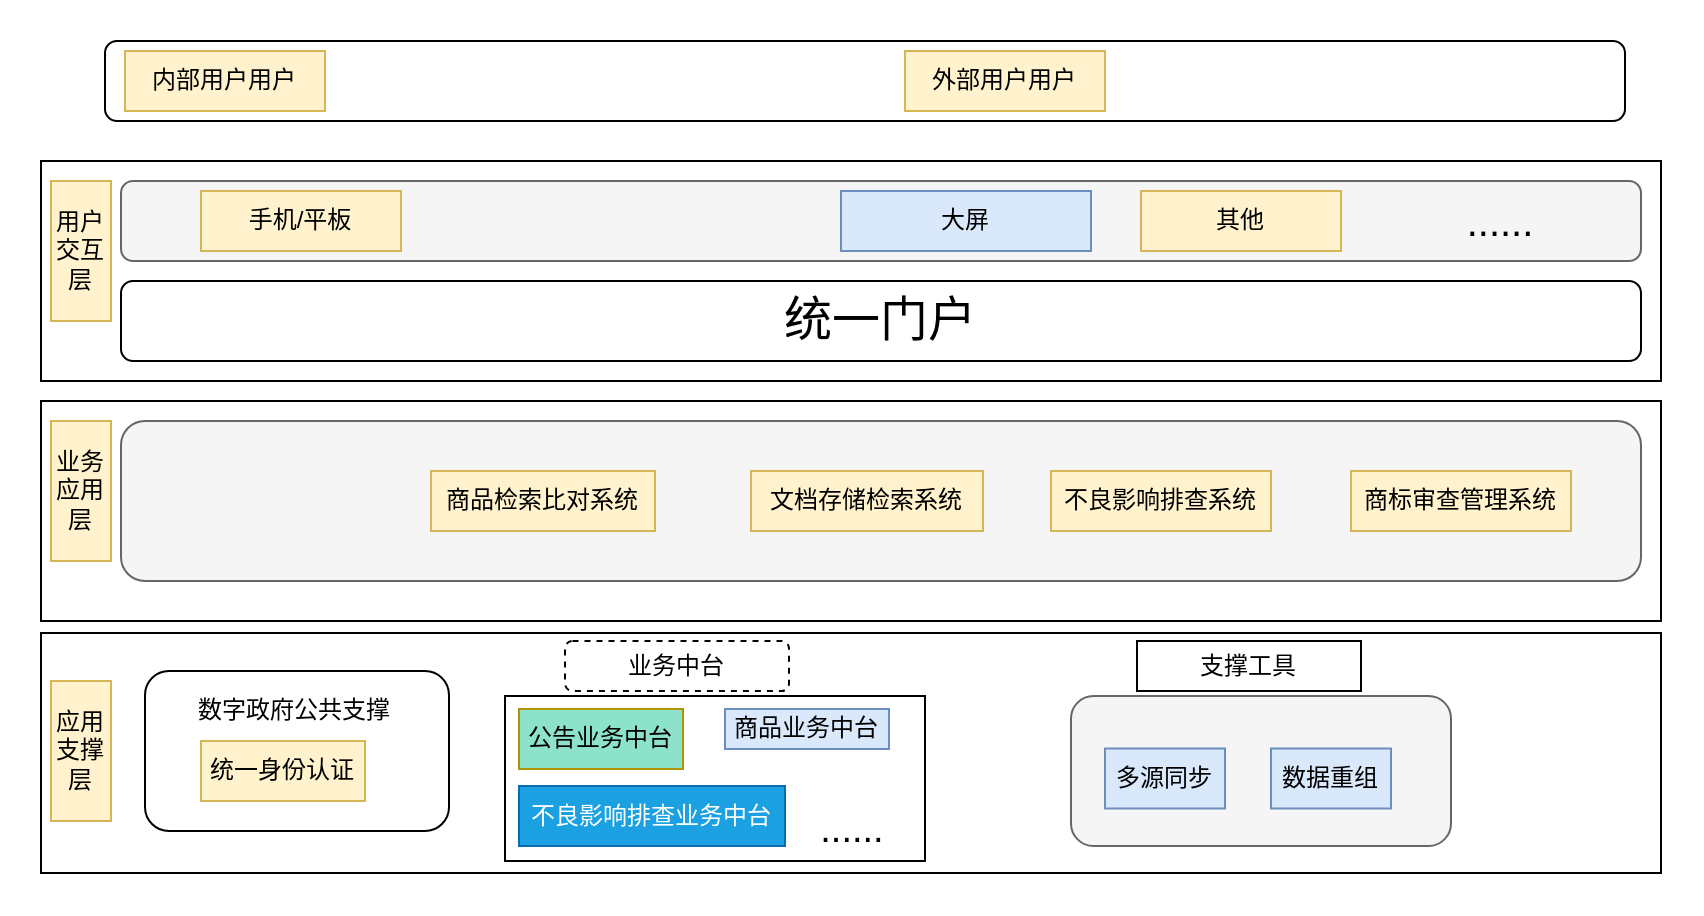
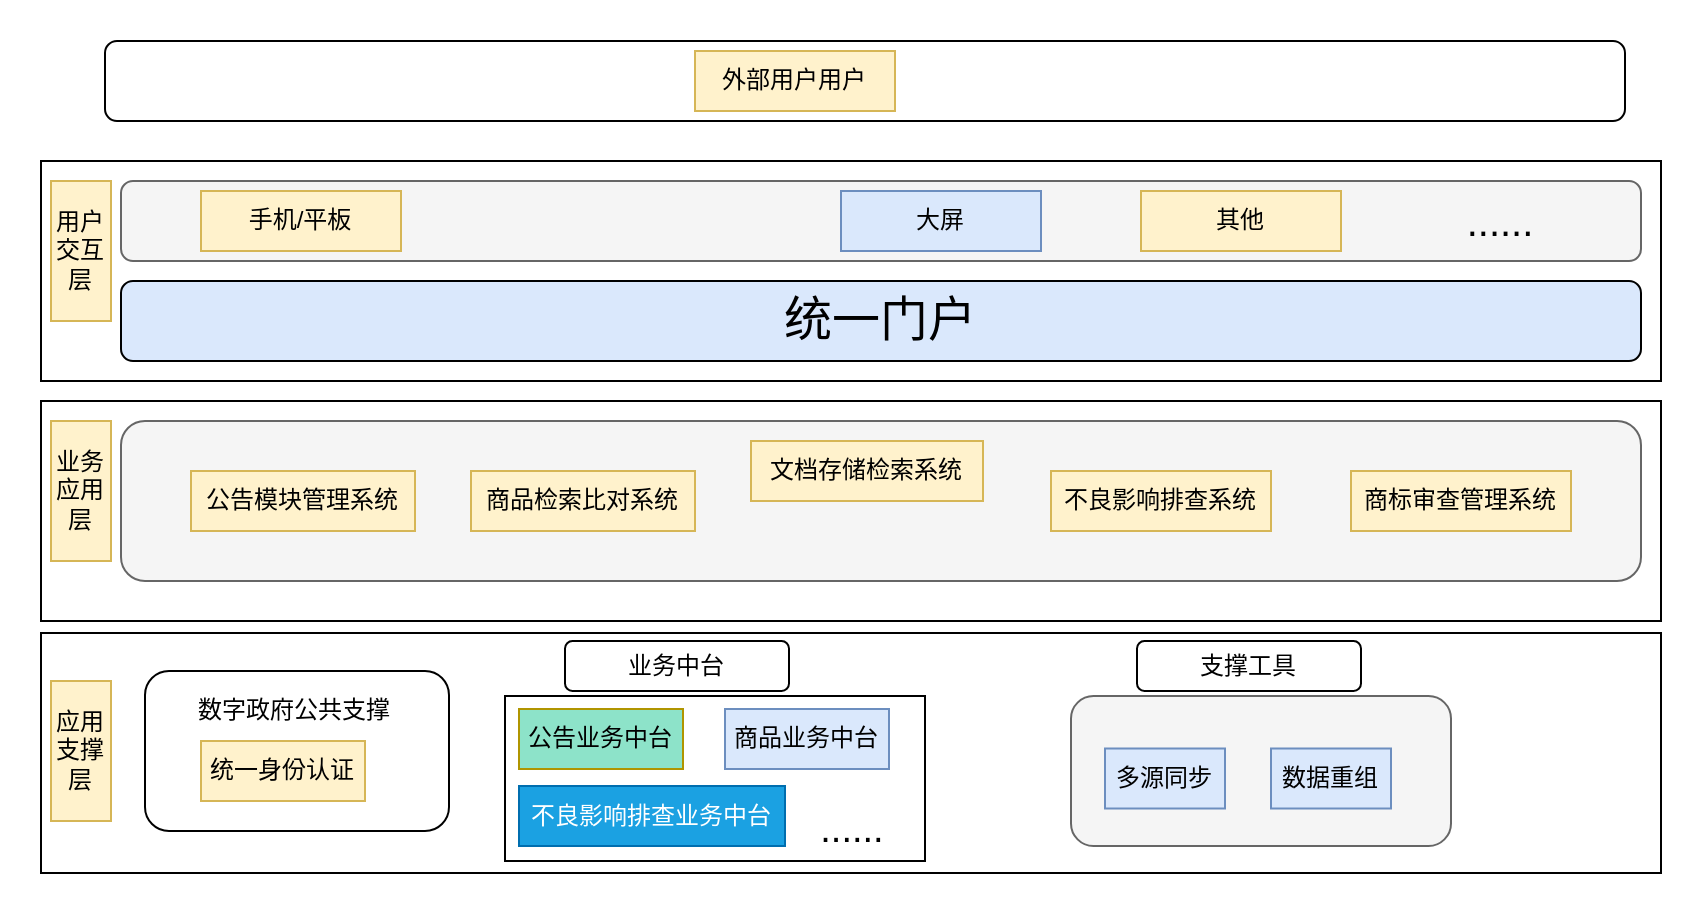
(225, 81) -> none
(1005, 81) -> (795, 81)
(966, 221) -> (941, 221)
(881, 321) -> (881, 321)
none -> (303, 501)
(543, 501) -> (583, 501)
(867, 501) -> (867, 471)
(677, 666) -> (677, 666)
(1249, 666) -> (1249, 666)
(807, 729) -> (807, 739)
